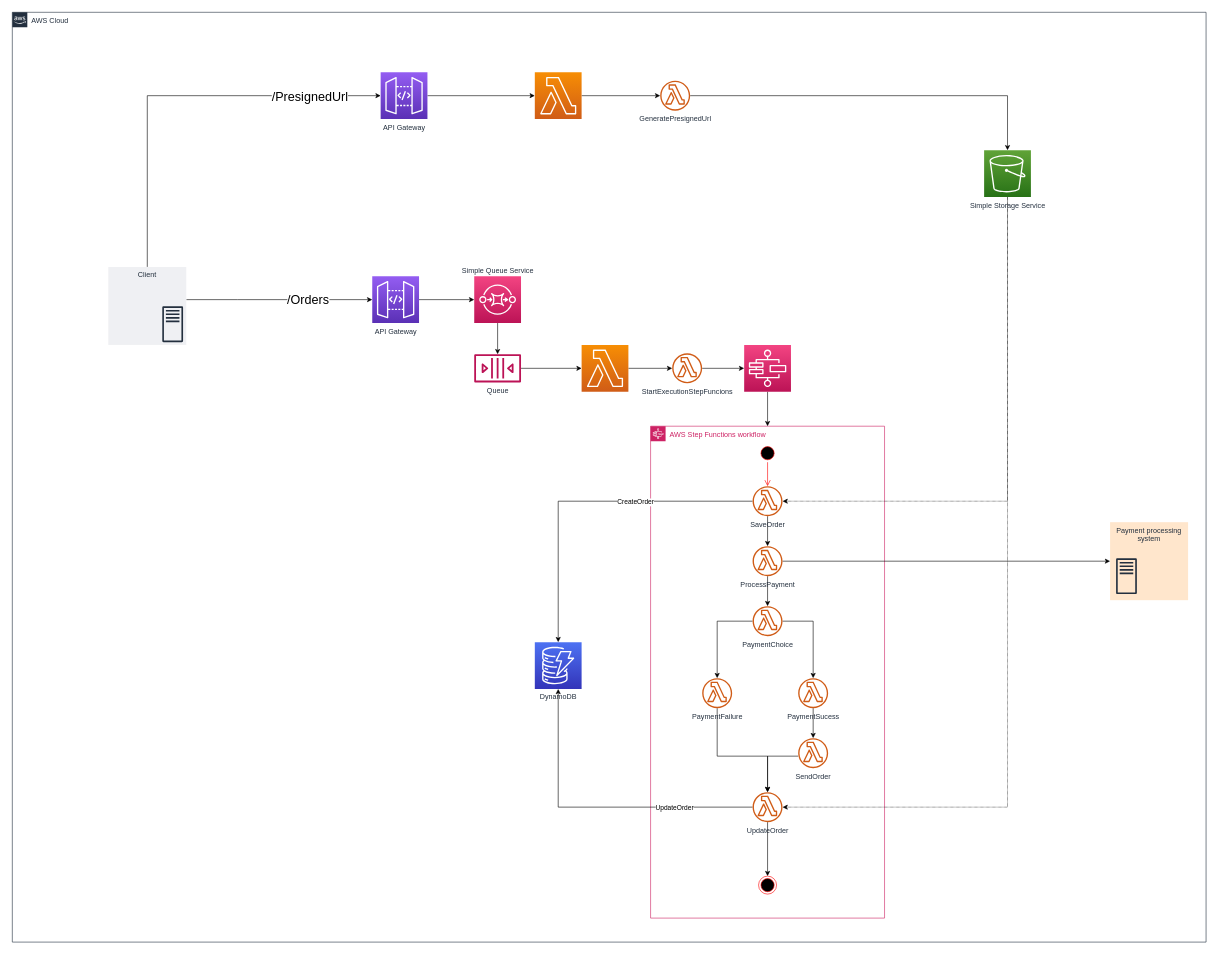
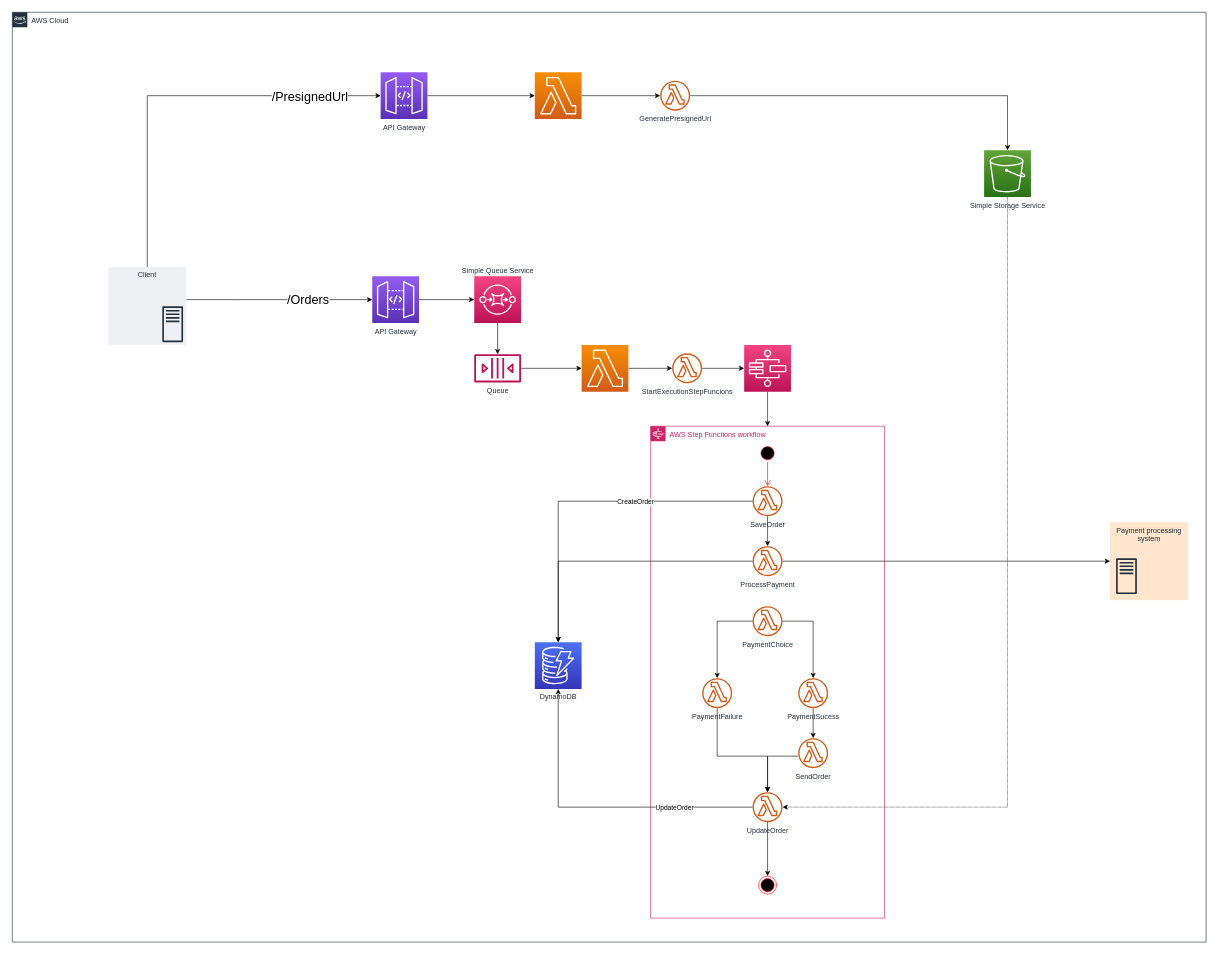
(788, 501) -> none
(768, 589) -> (657, 561)
